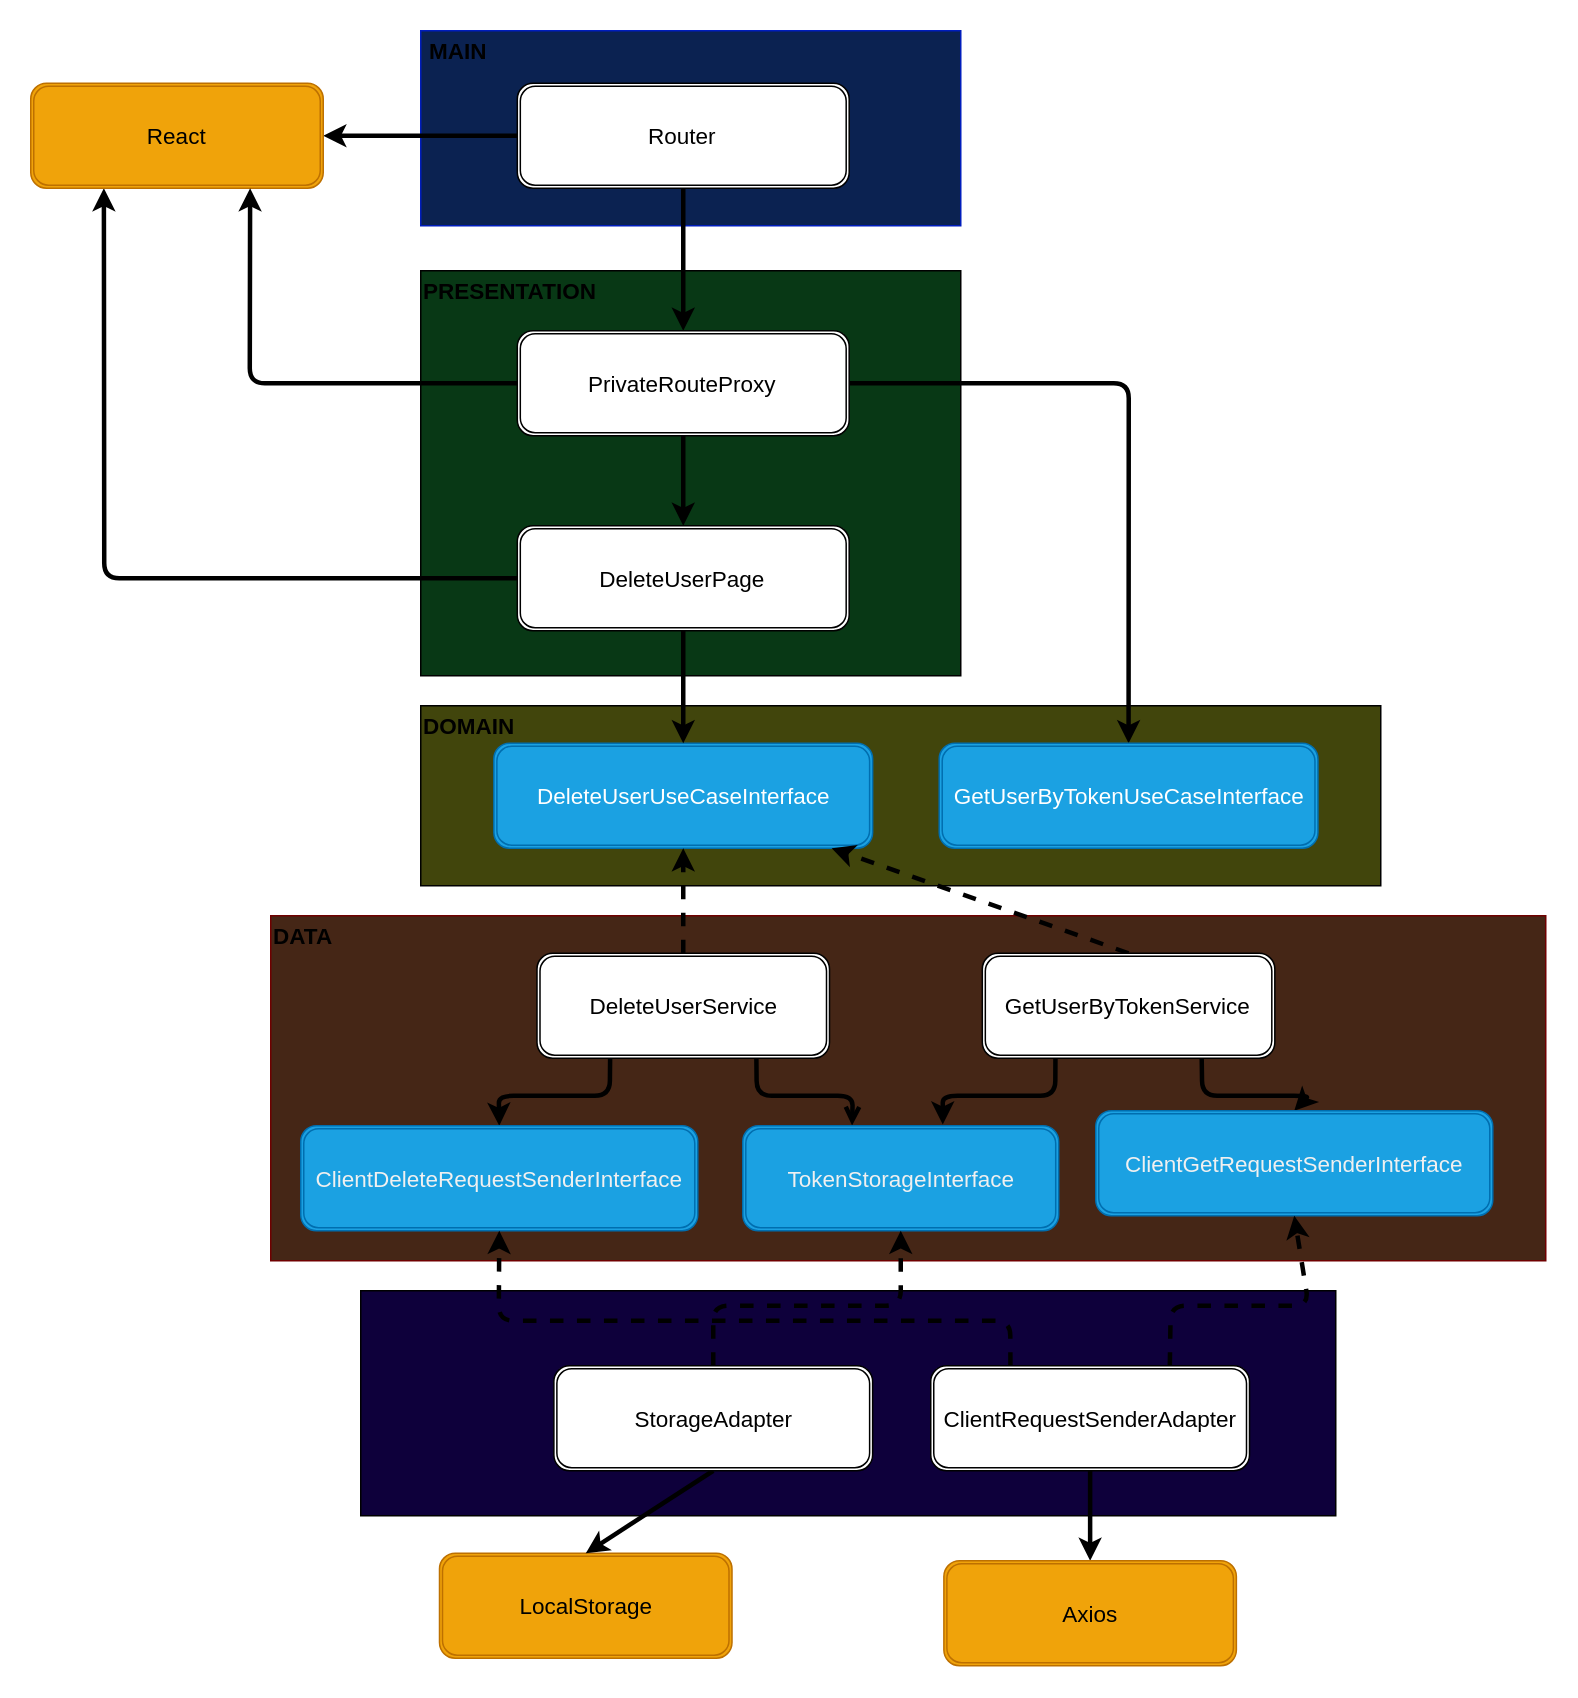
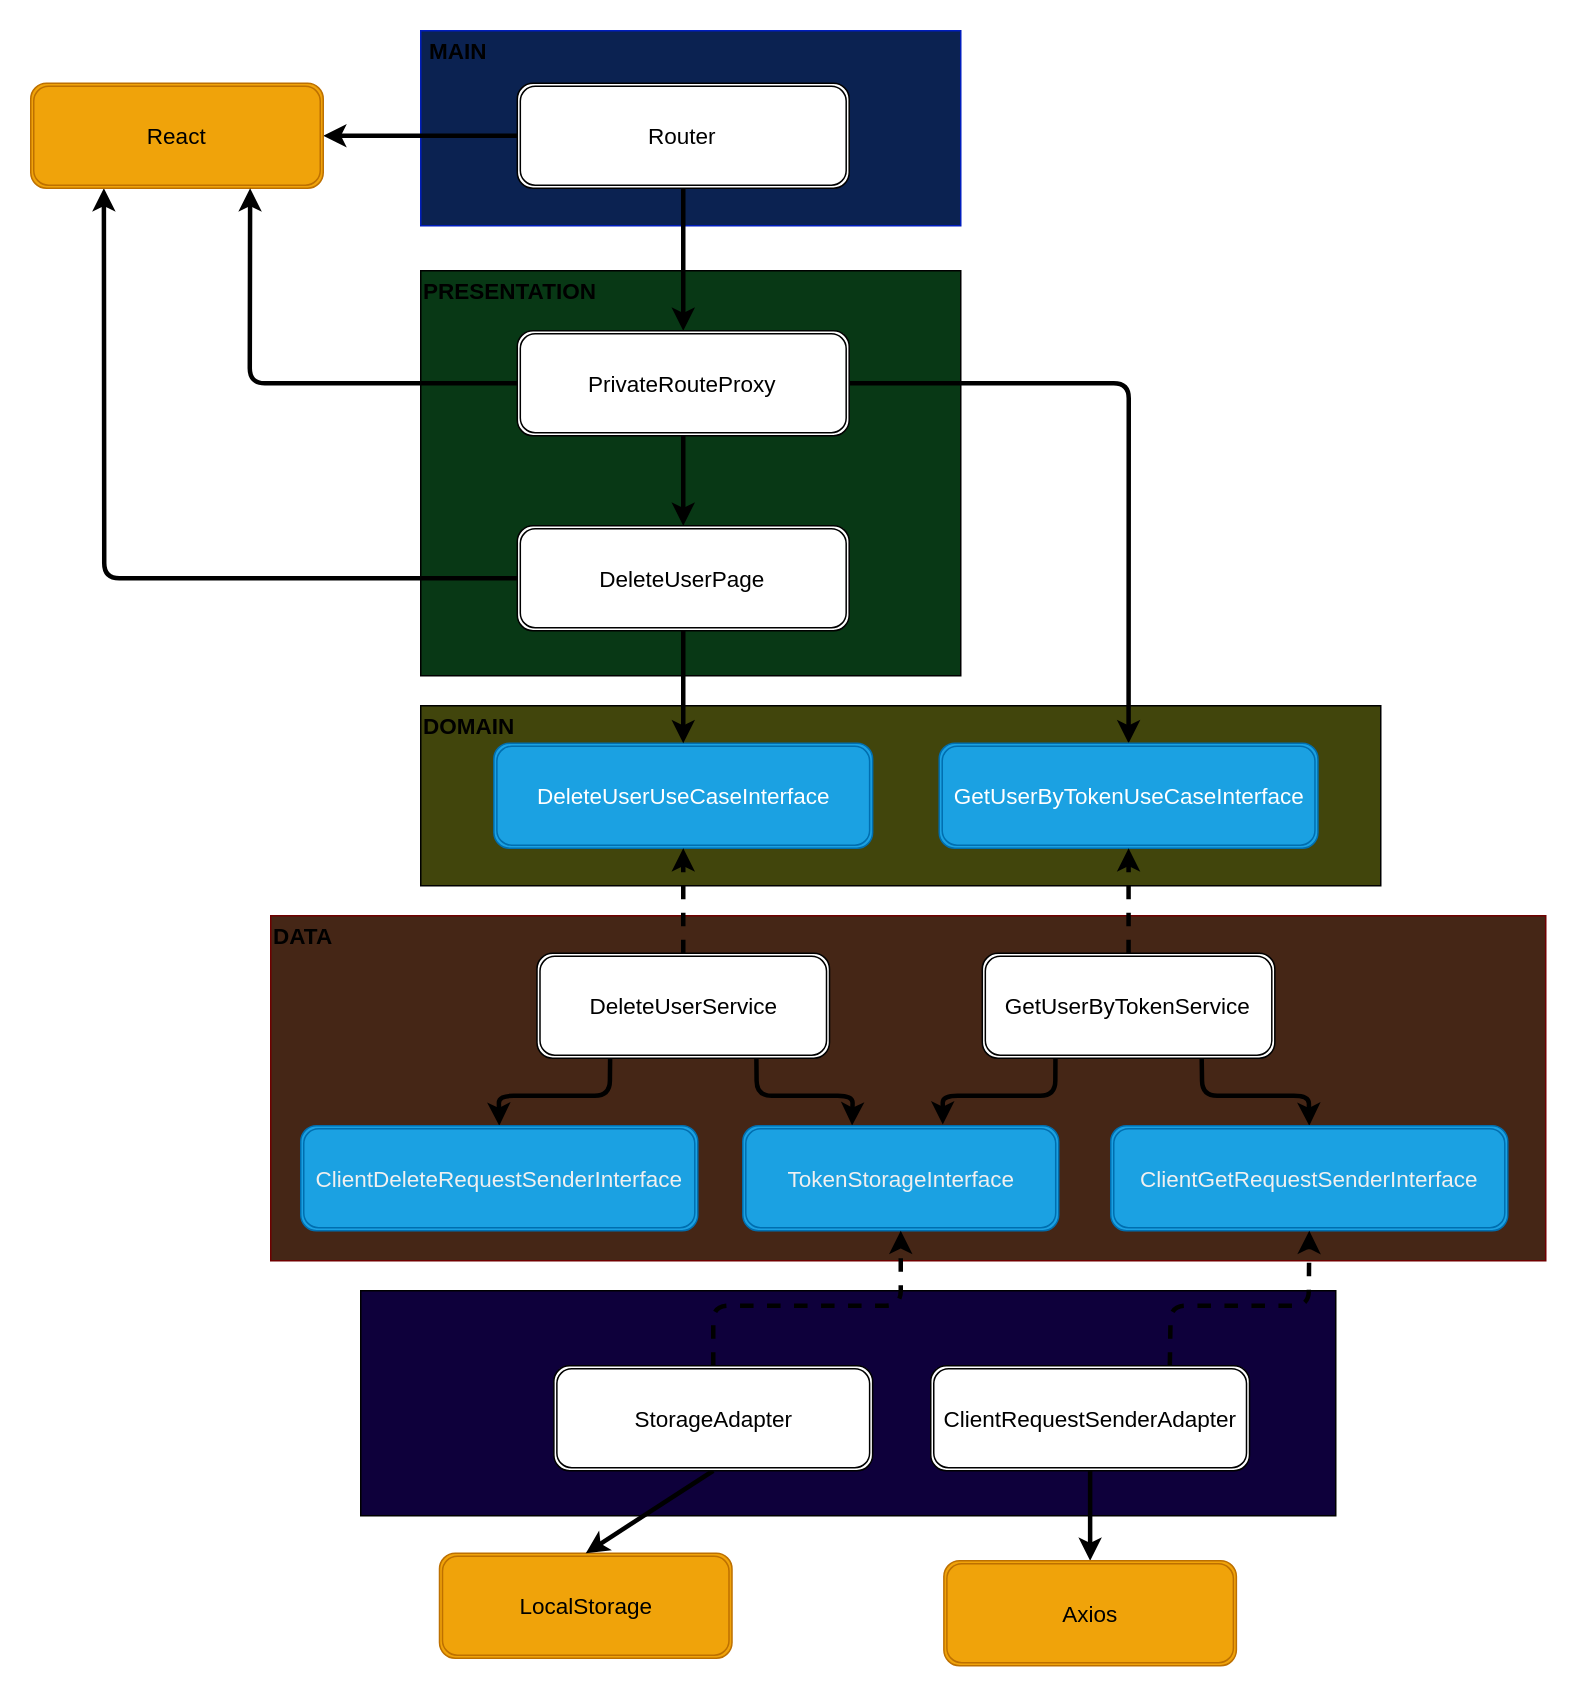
(994, 906) -> (1129, 893)
(850, 1099) -> (852, 1100)
(1294, 1163) -> (1309, 1178)
(499, 1266) -> none
